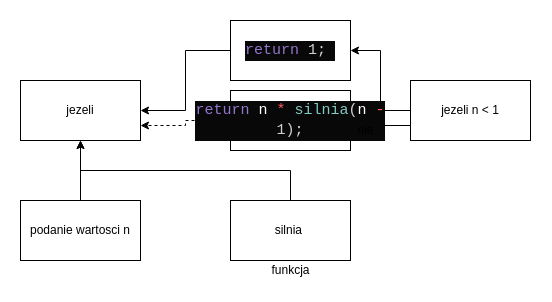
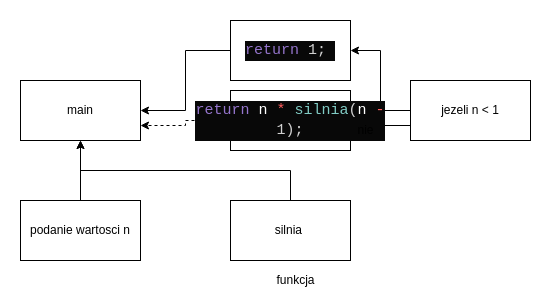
(81, 111) -> (81, 111)
(291, 271) -> (296, 281)
